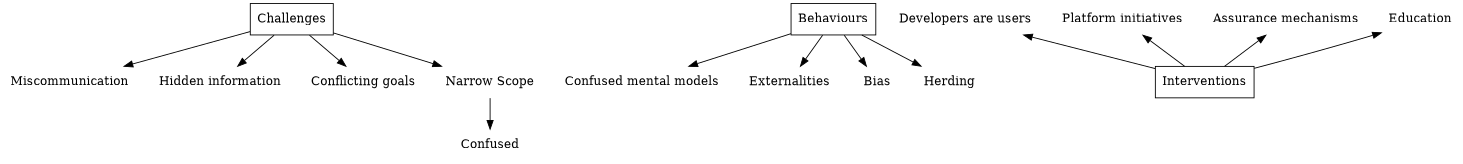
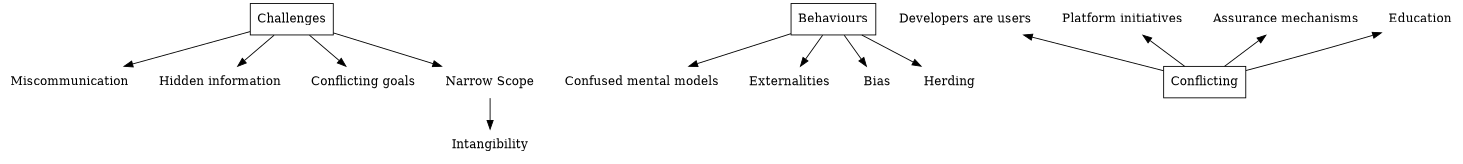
(1205, 82) -> (1205, 82)
(490, 145) -> (490, 145)
